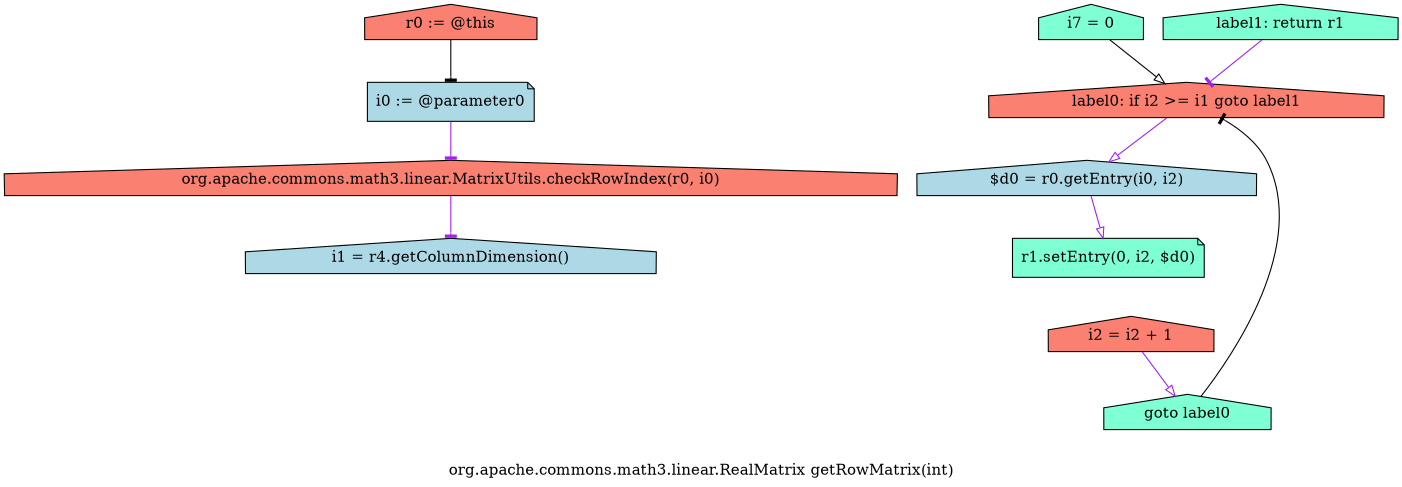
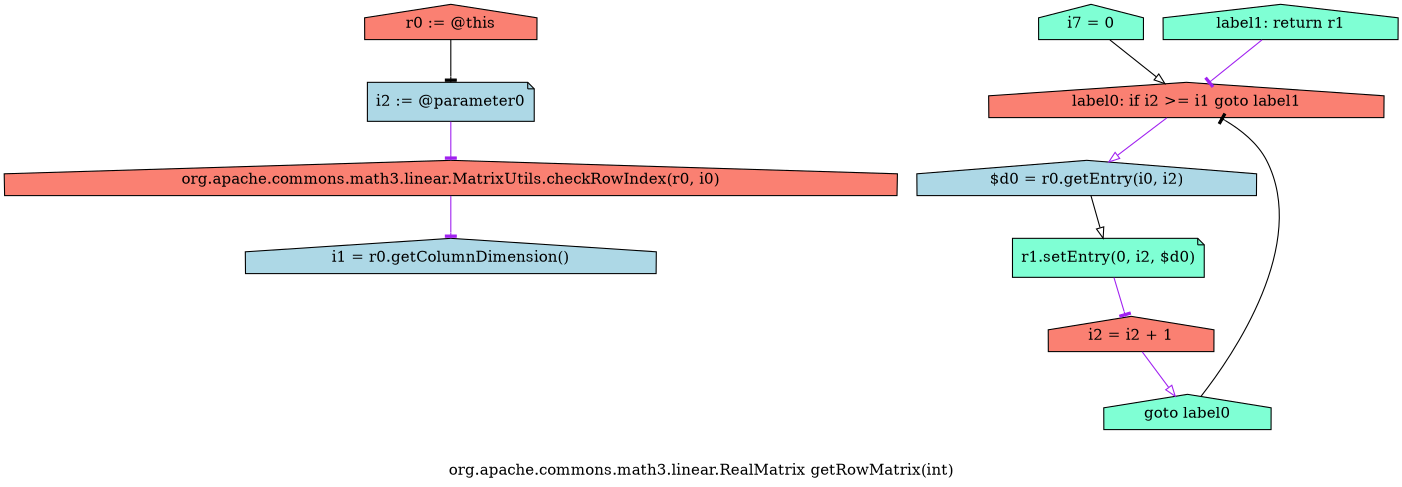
(451, 102) -> (451, 102)
(1096, 212) -> (1096, 212)
(451, 258) -> (451, 258)
none -> (1119, 294)
